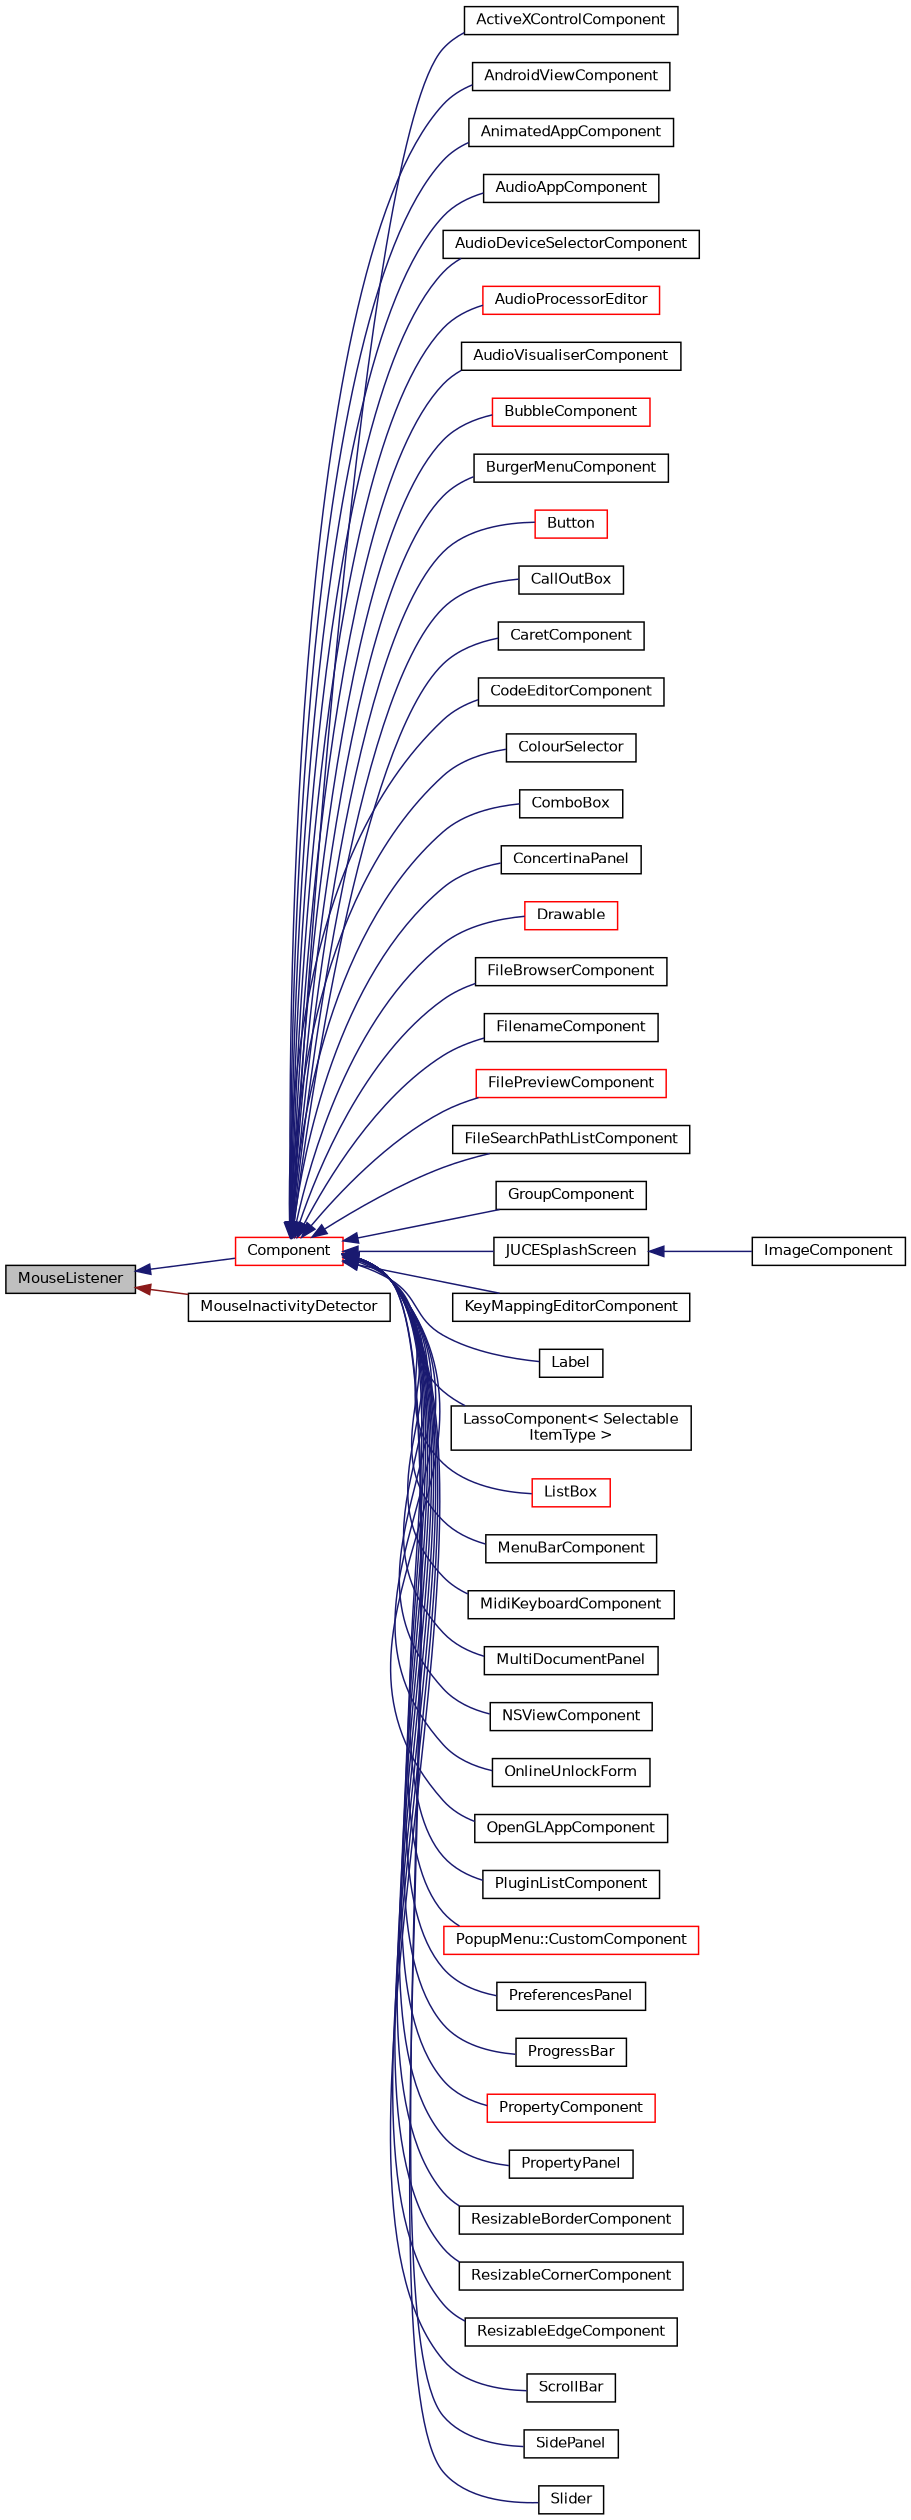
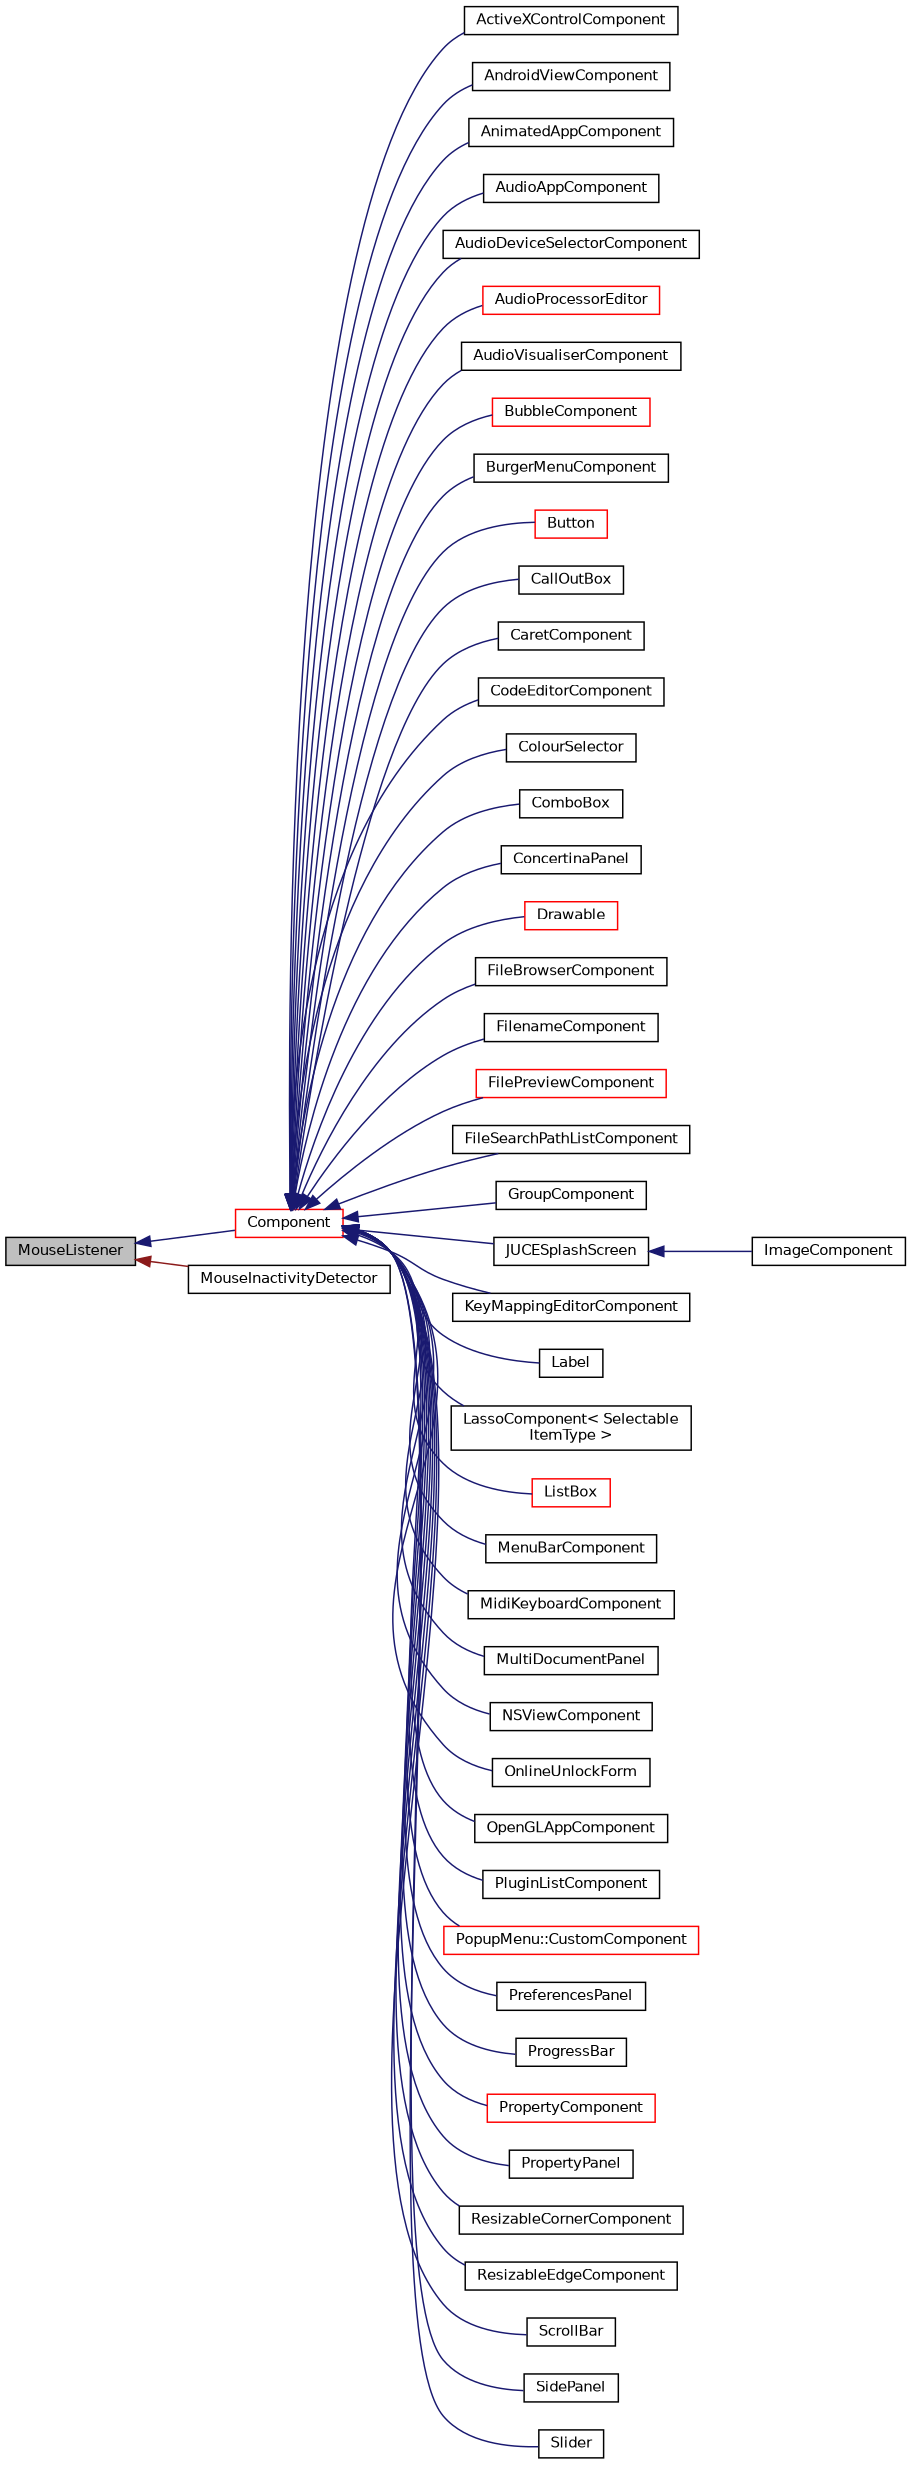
(571, 2220) -> none
